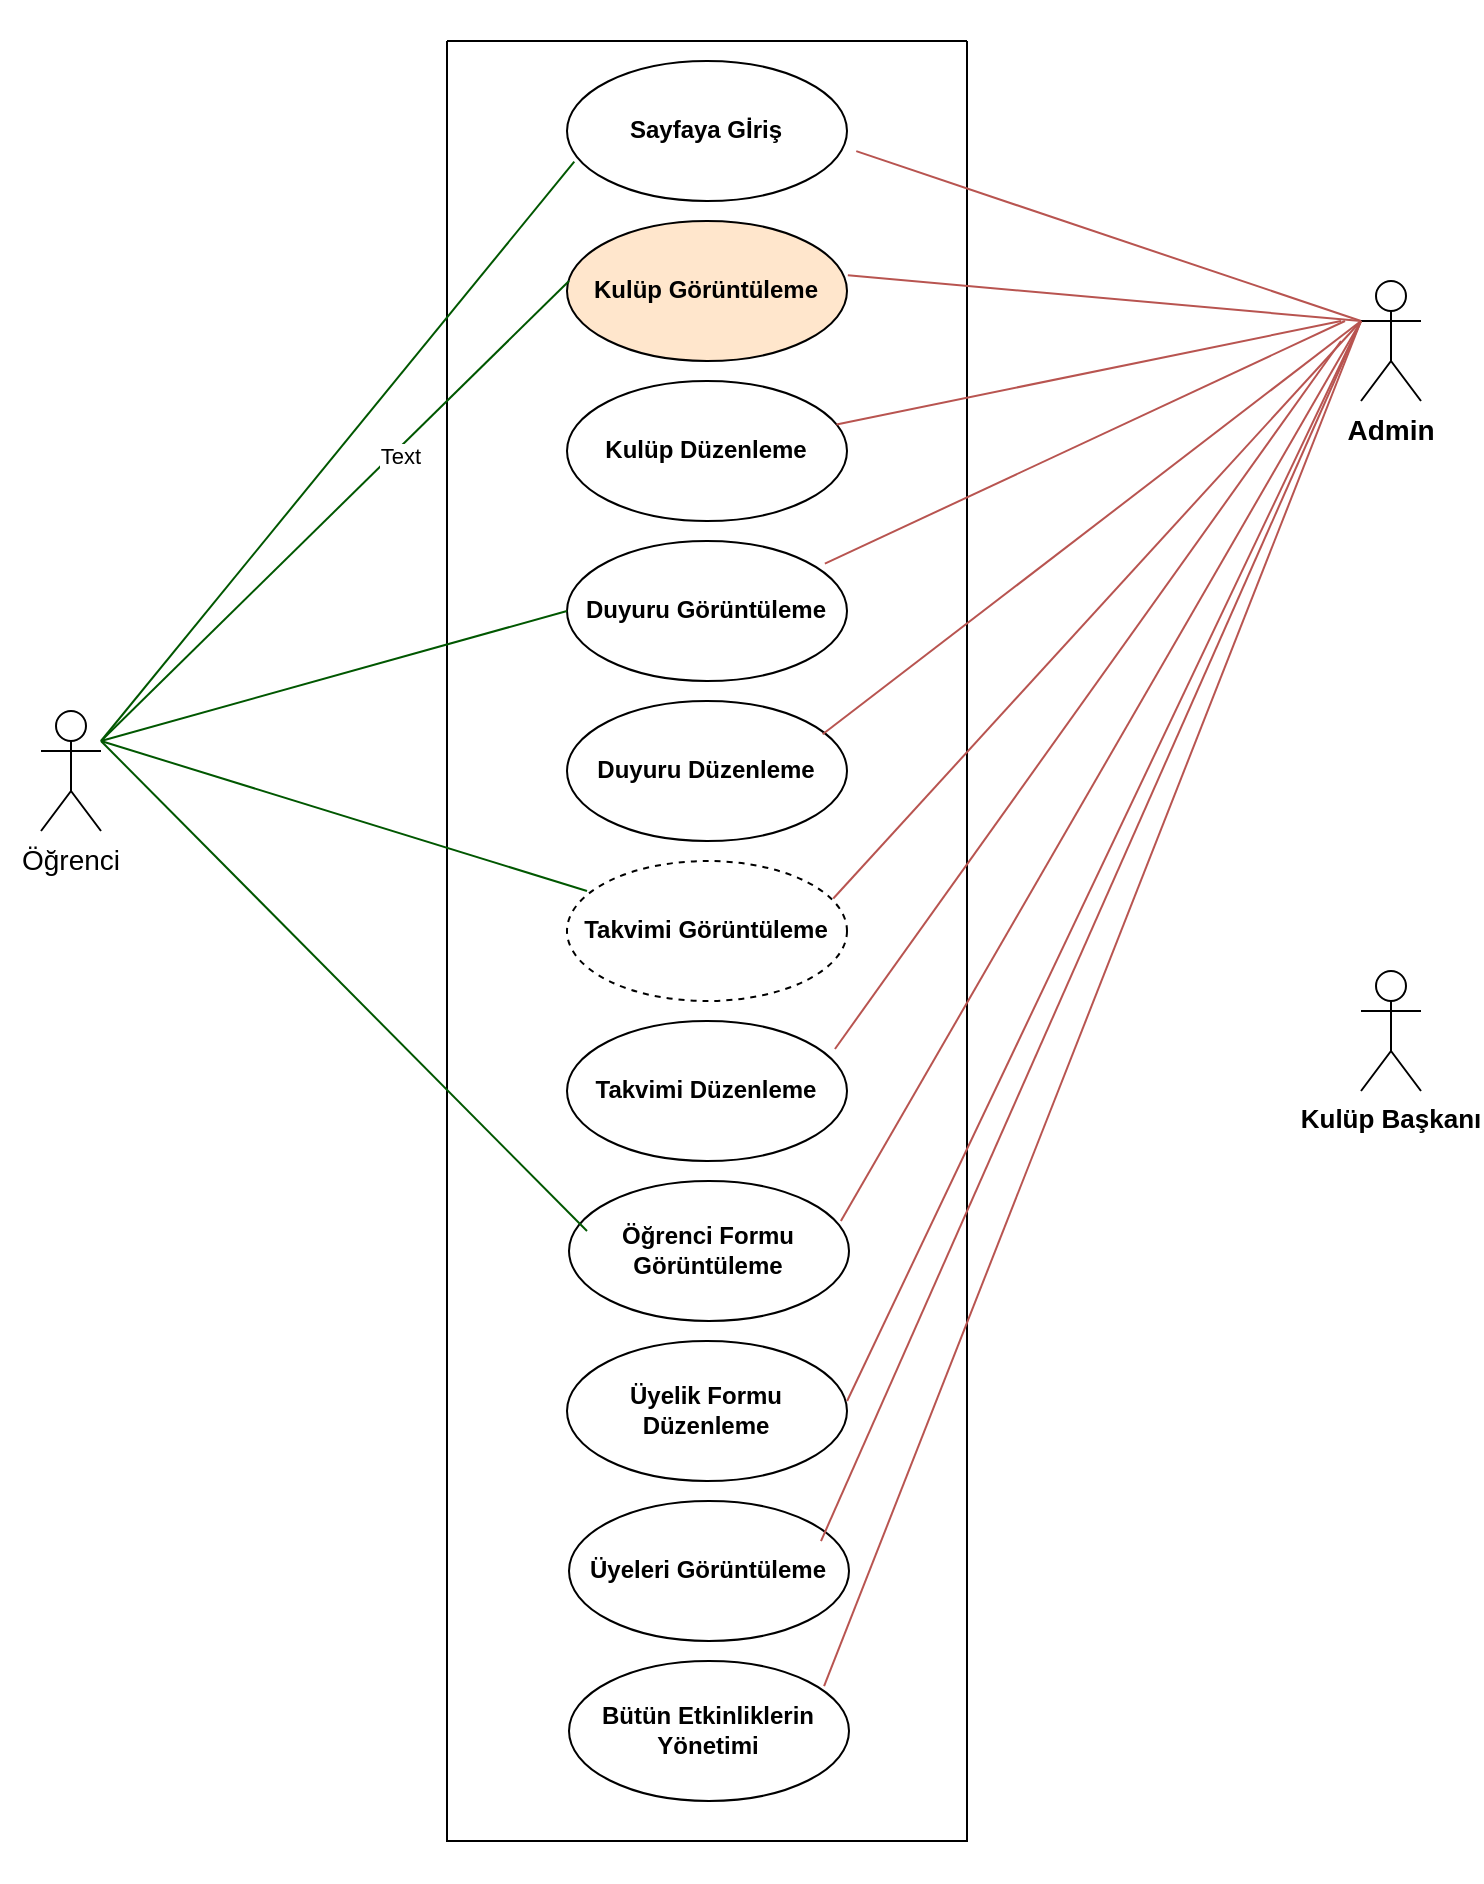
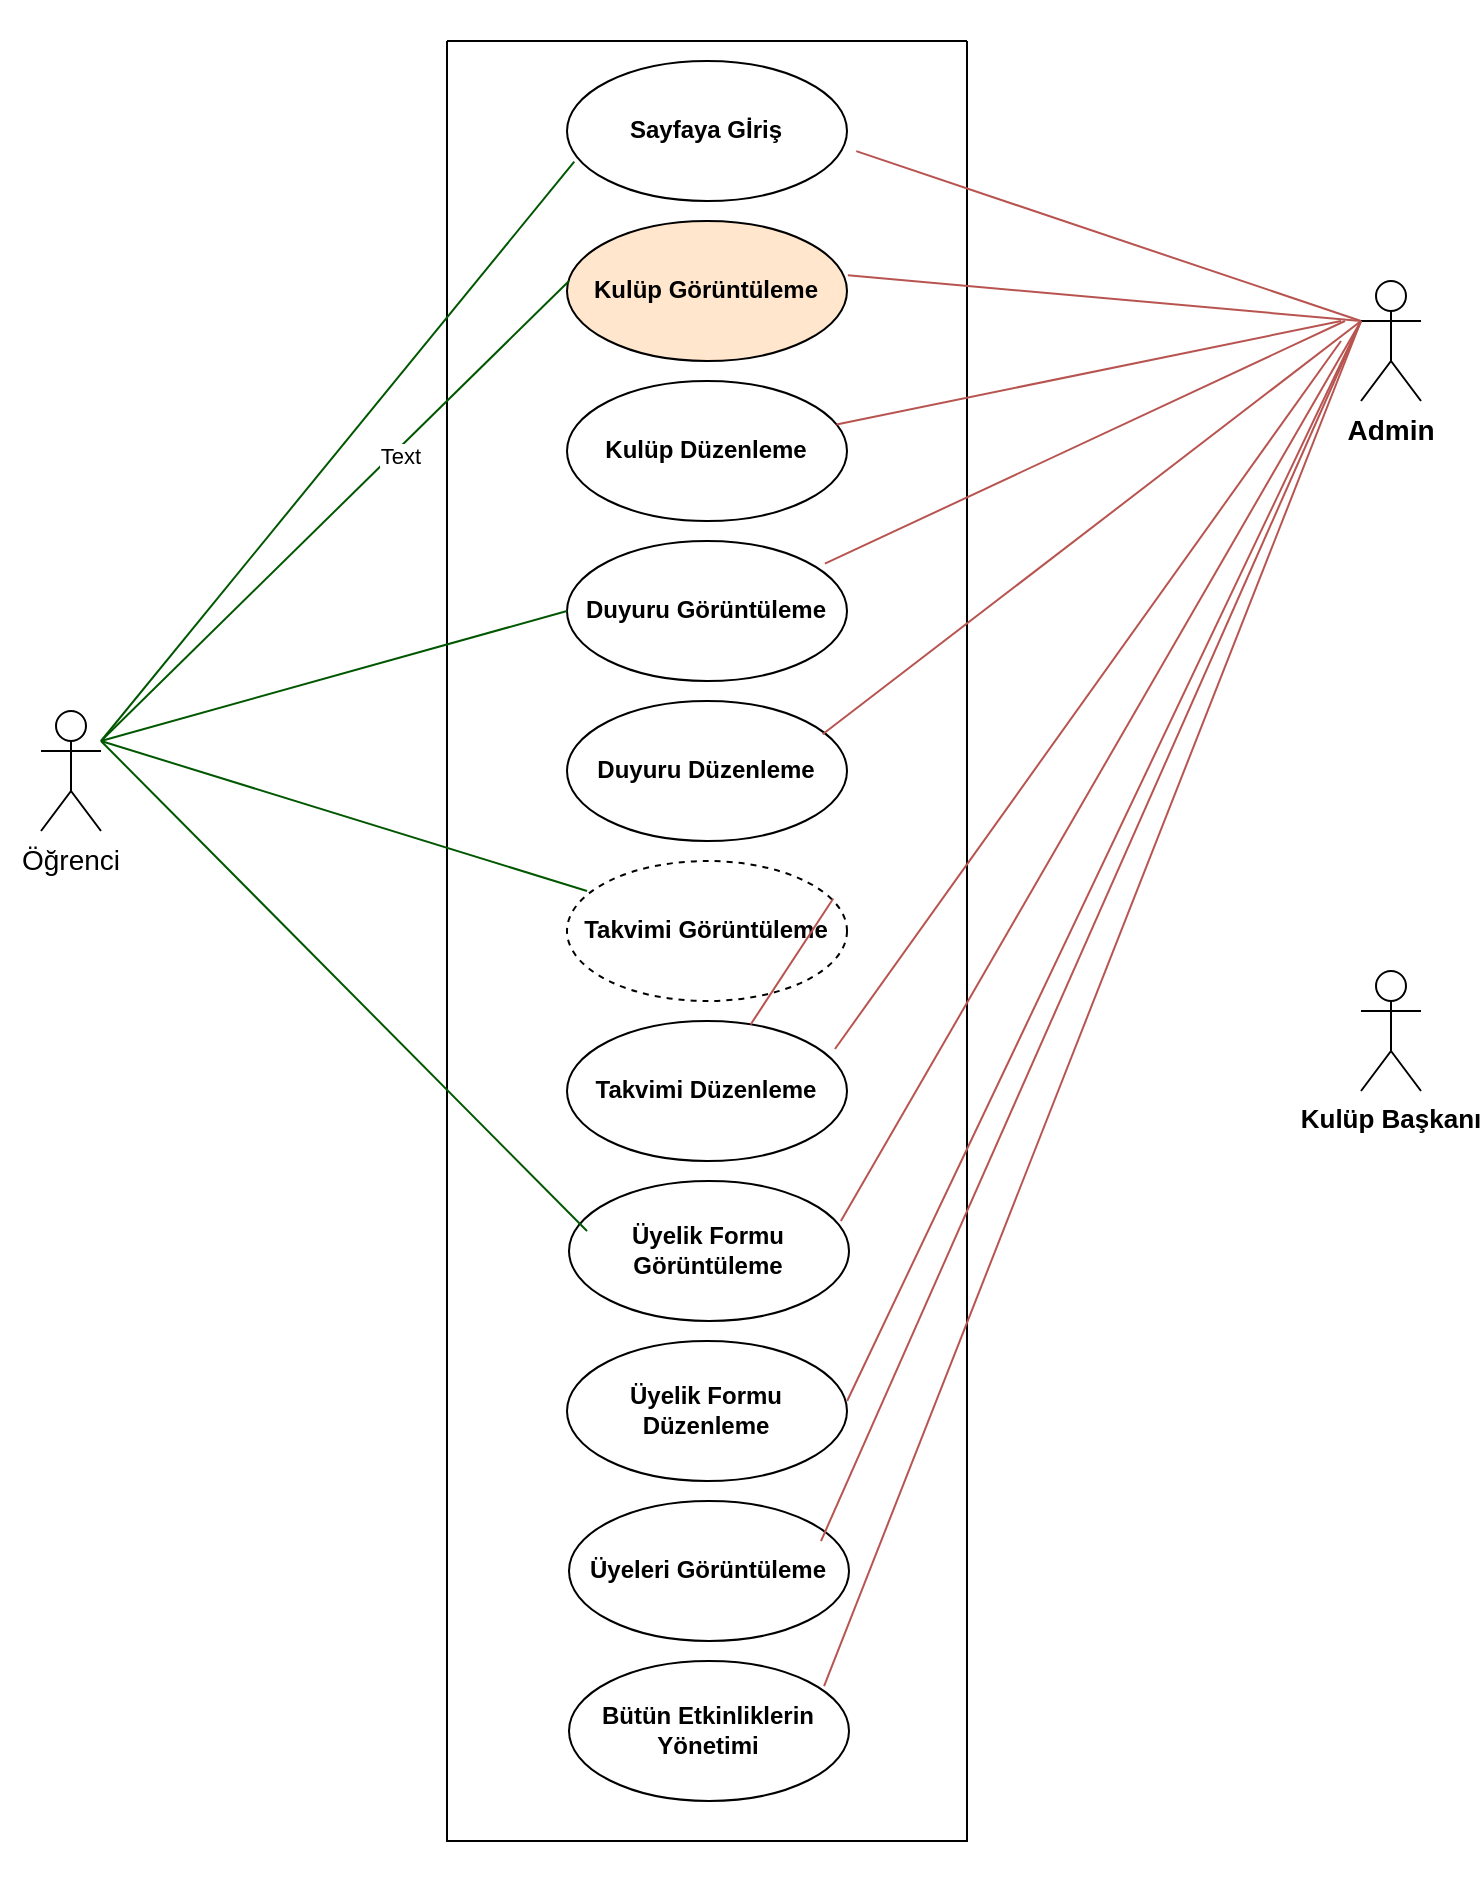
(1144, 558) -> (792, 962)
(709, 1251) -> (709, 1251)
